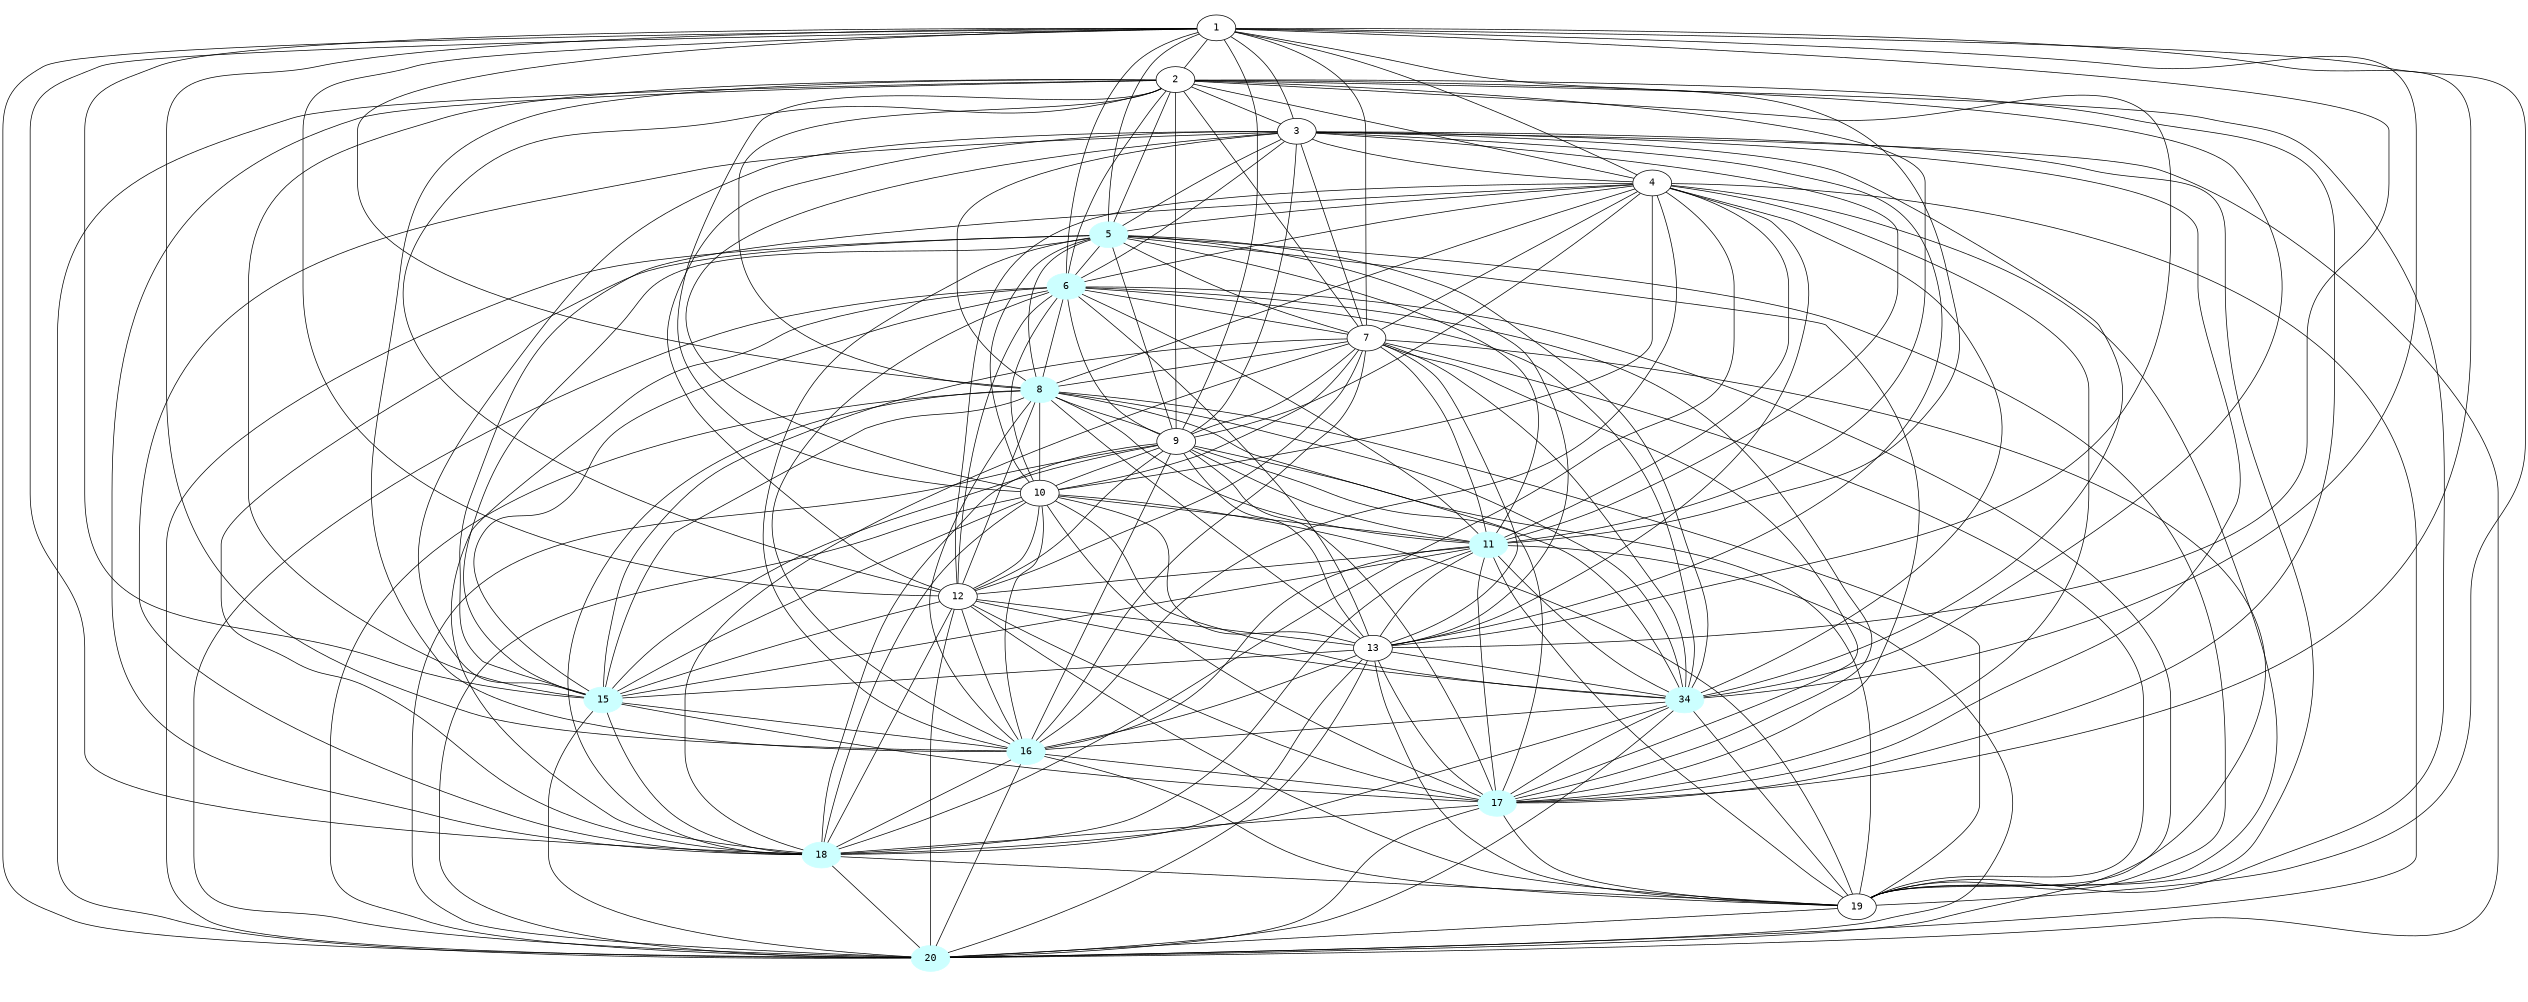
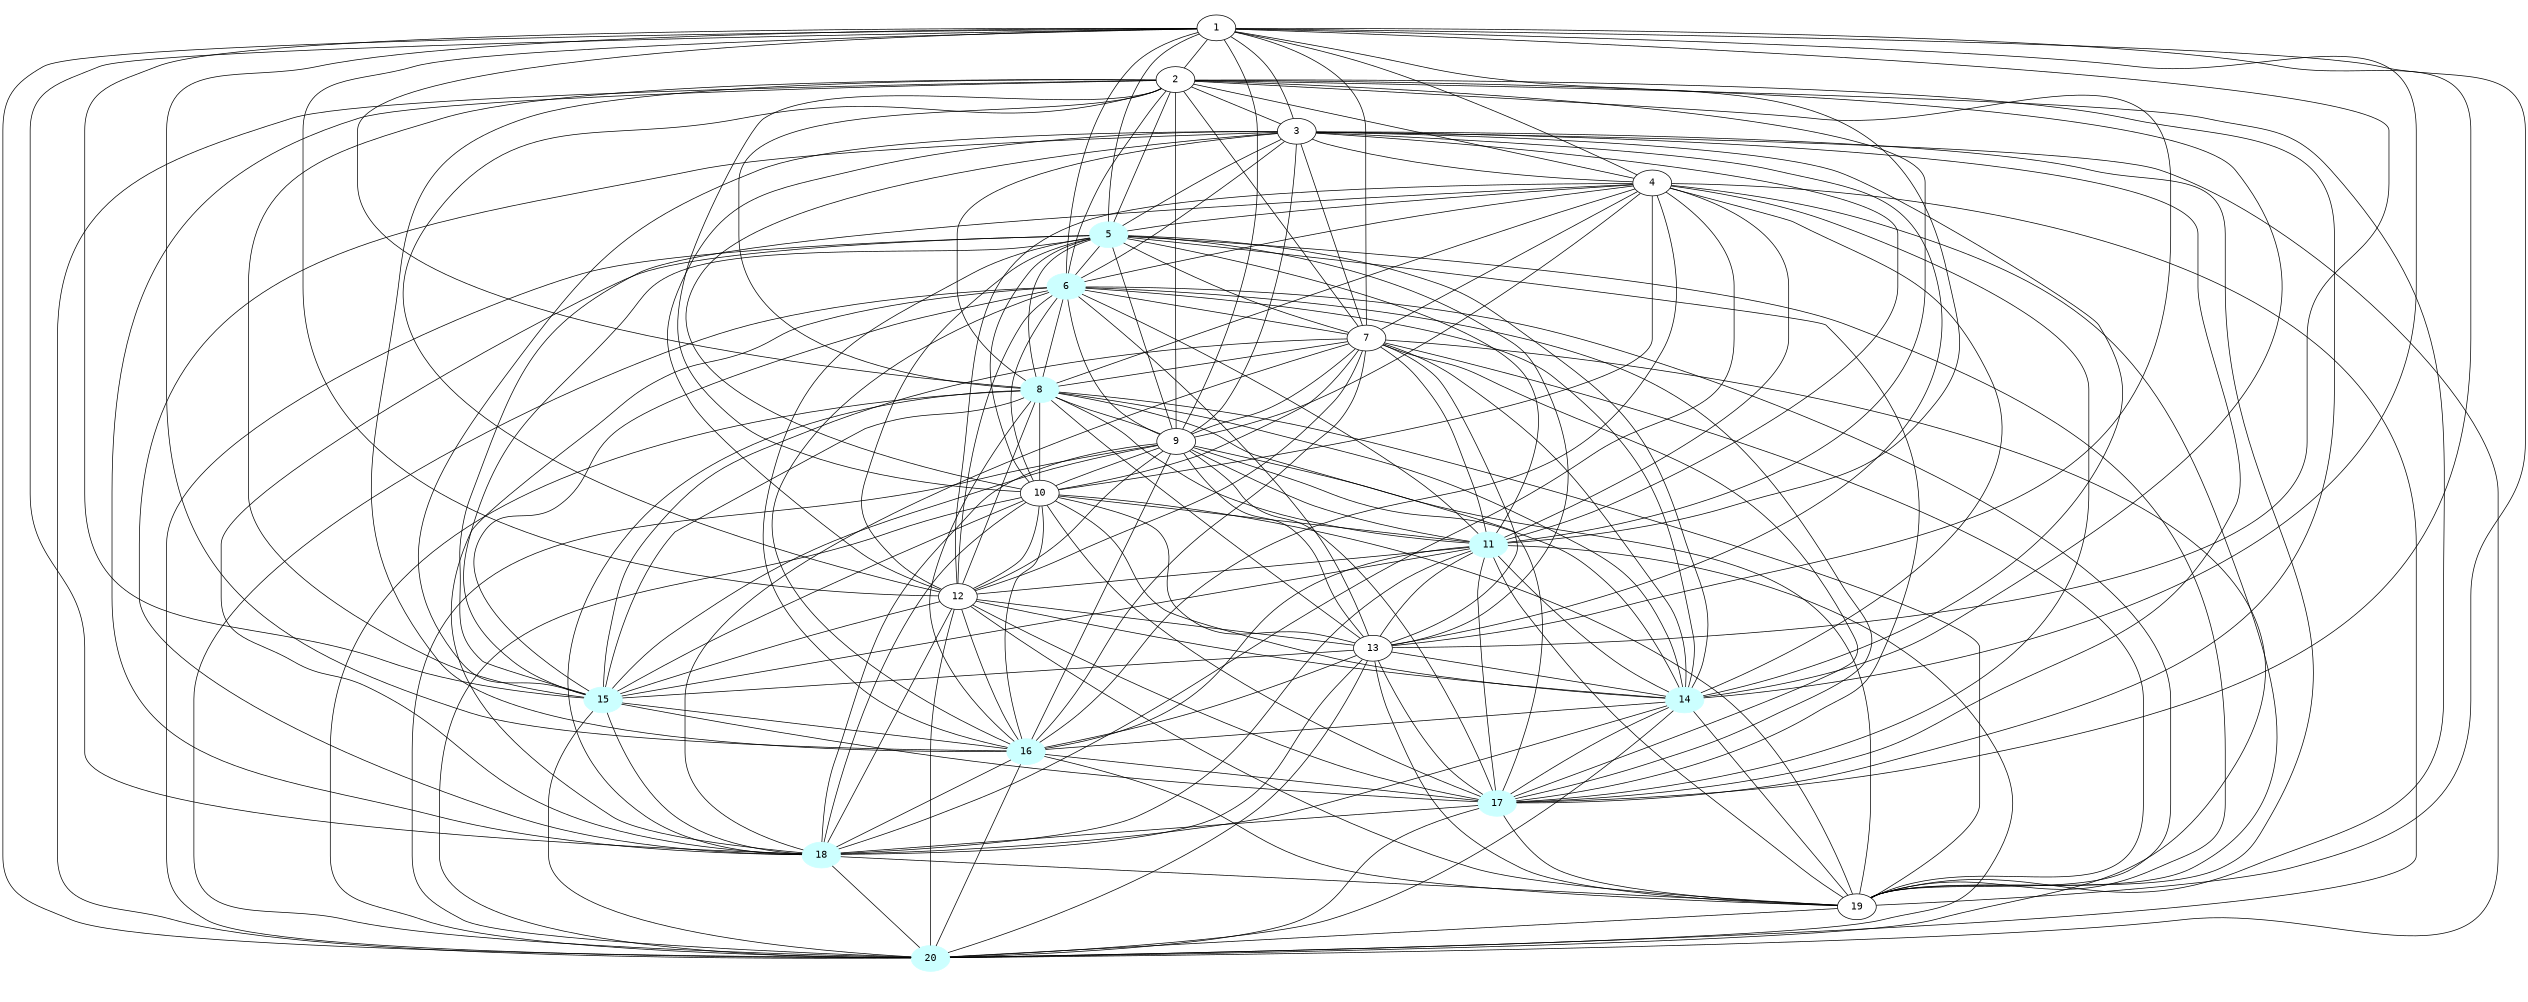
none -> (901, 387)
(1727, 465) -> none
(1685, 700) -> (1685, 700)
